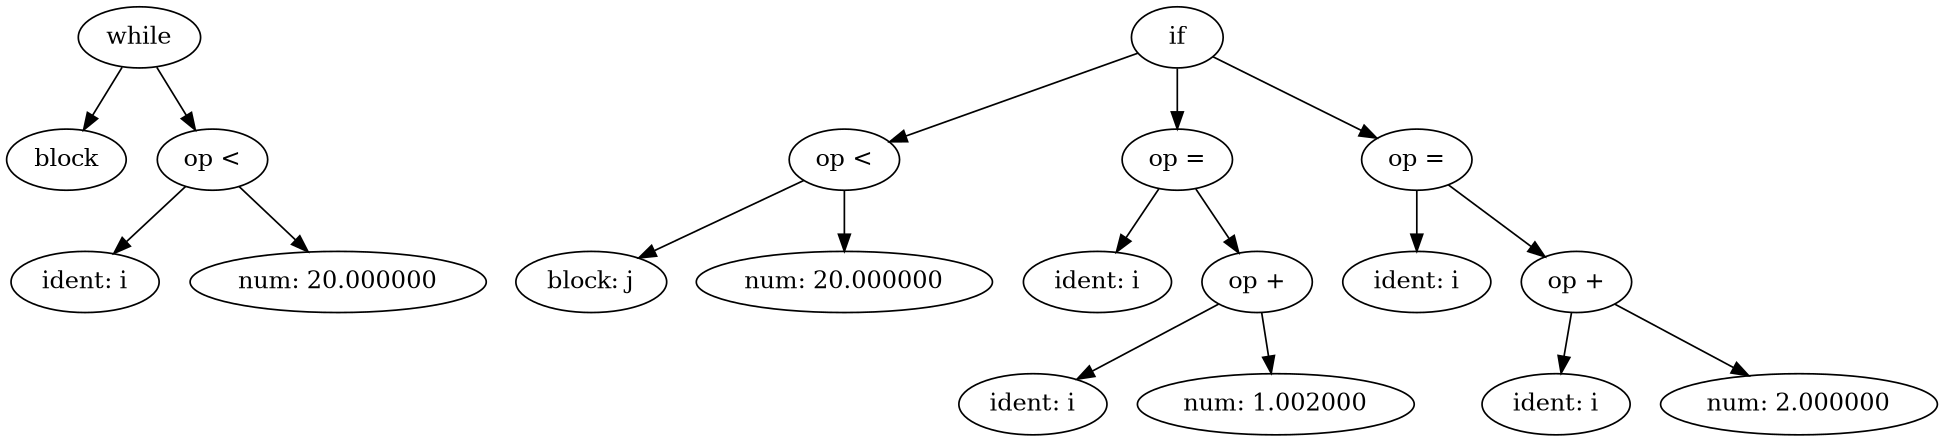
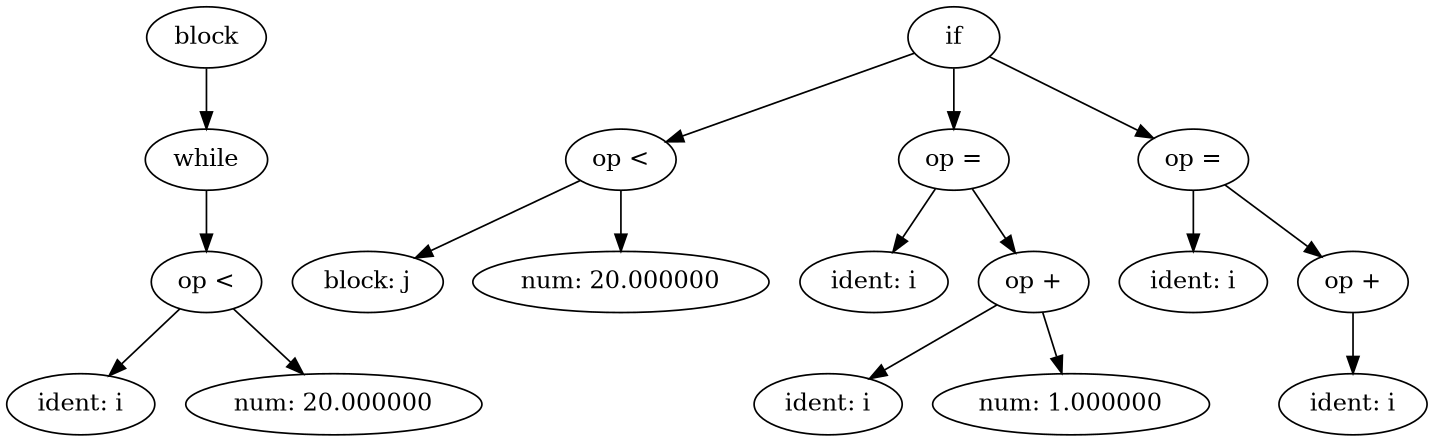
(107, 91) -> (206, 90)
(1276, 404) -> (1071, 404)
(1799, 404) -> none
